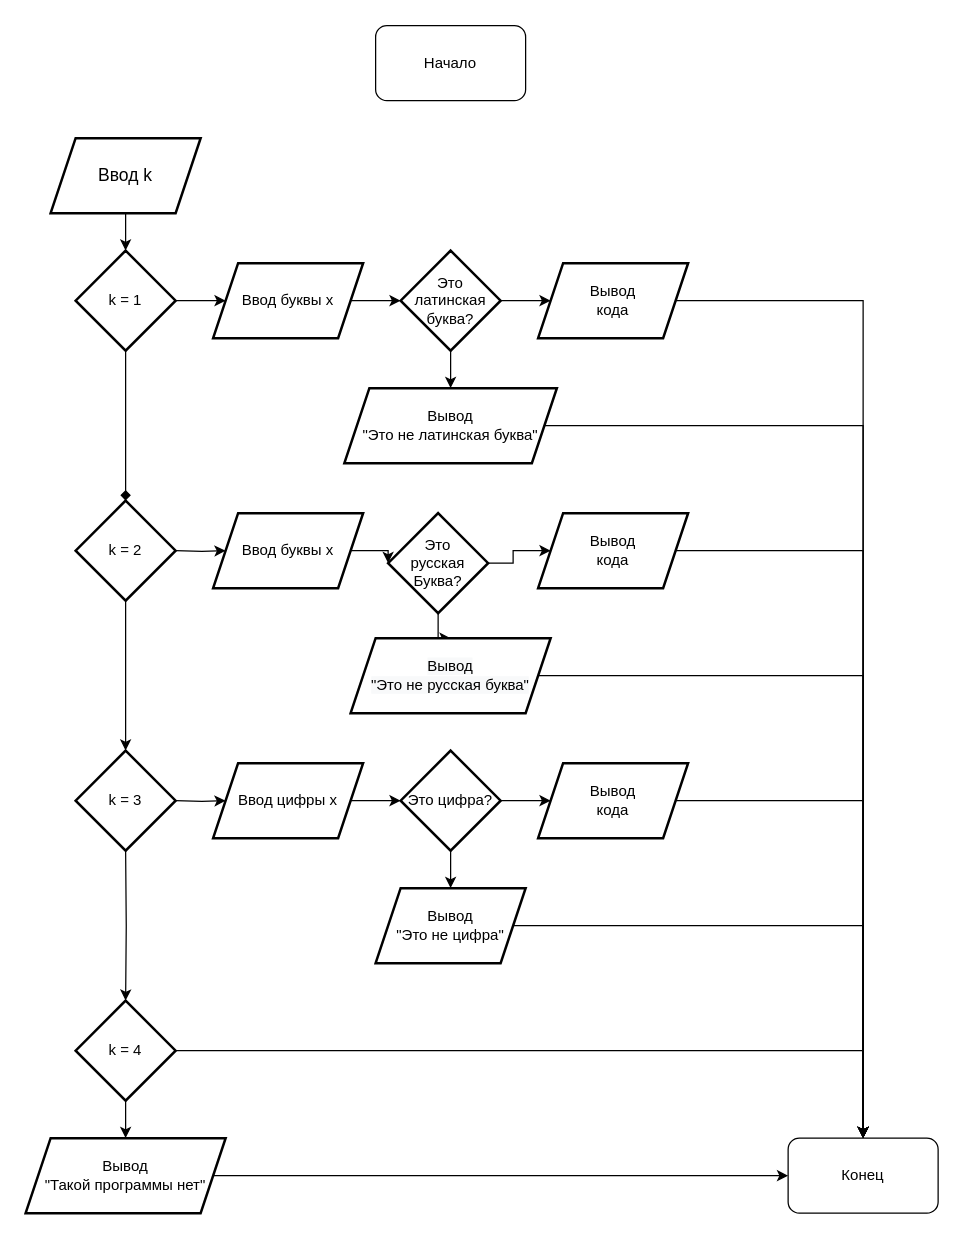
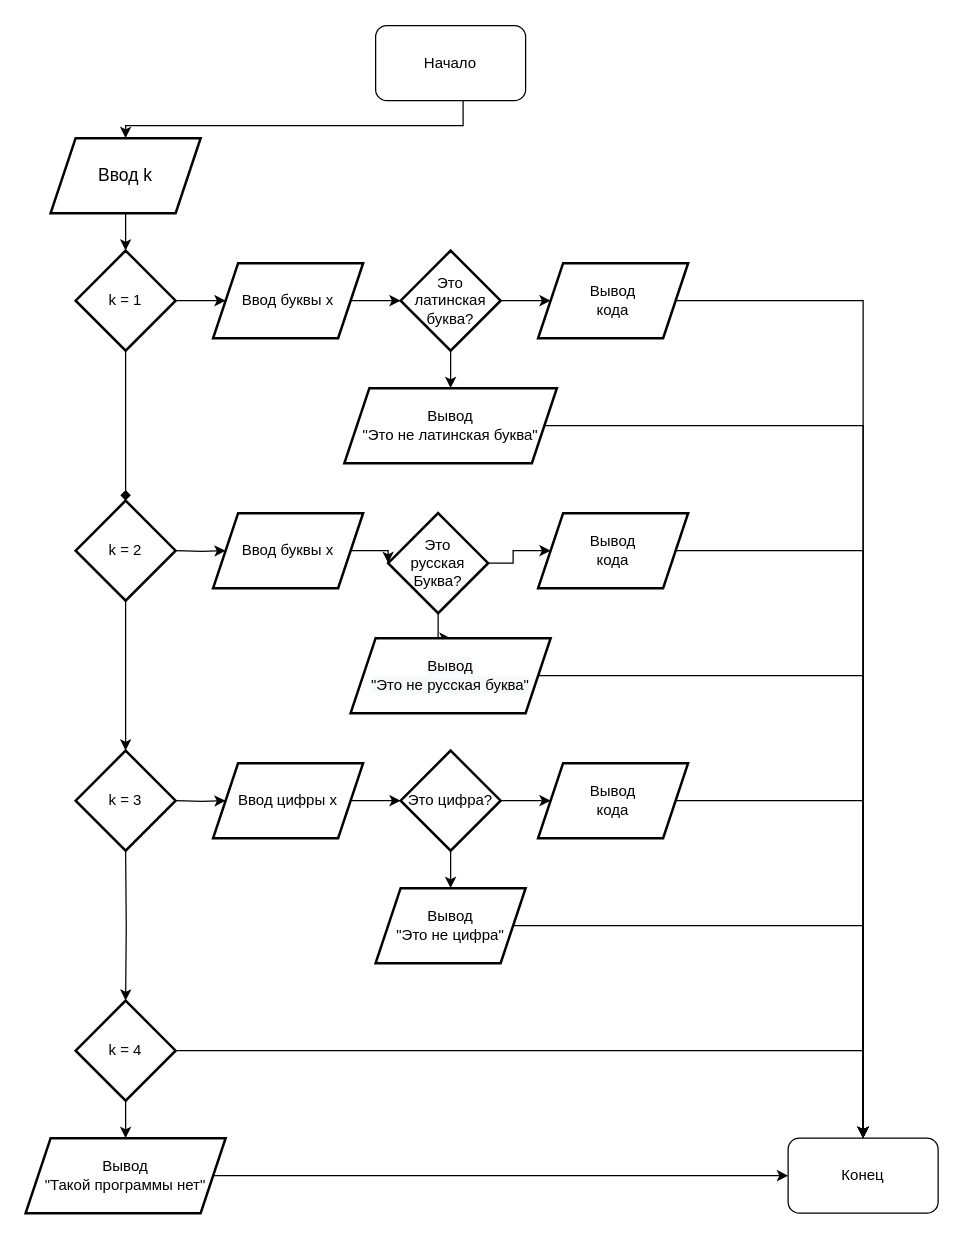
none -> (305, 126)
